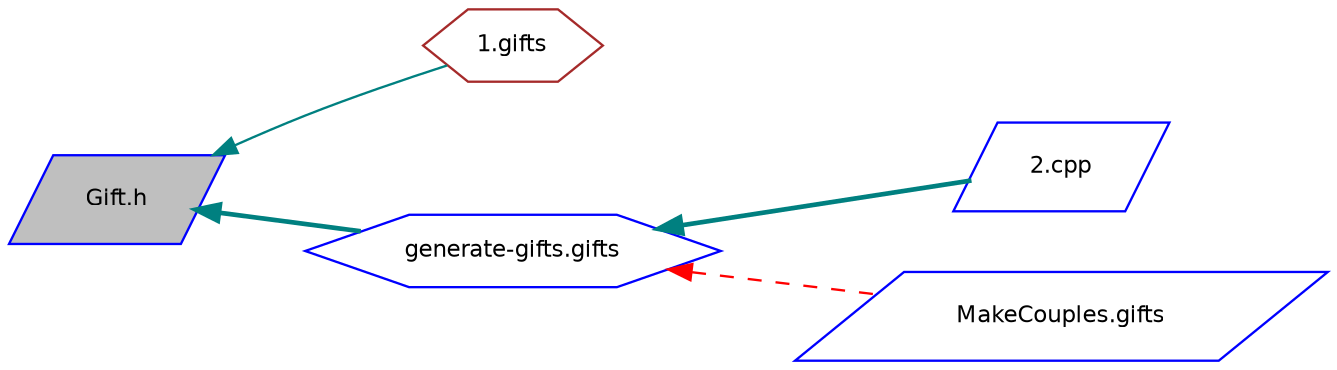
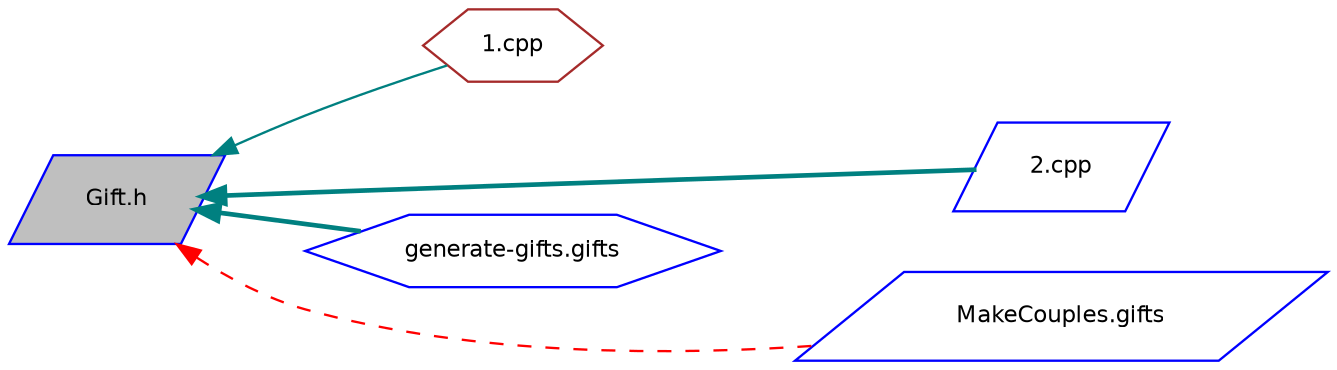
(513, 46) -> (513, 46)
(826, 203) -> (601, 182)
(787, 284) -> (502, 344)
